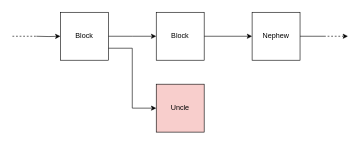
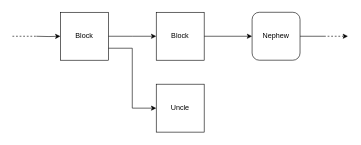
(276, 36) -> (276, 36)
(180, 108) -> (180, 108)
